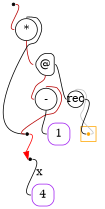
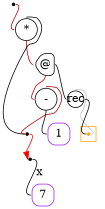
(43, 195) -> (43, 195)
